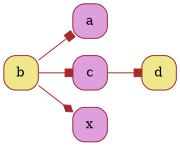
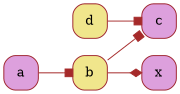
(52, 50) -> (51, 73)
(120, 73) -> (120, 21)
